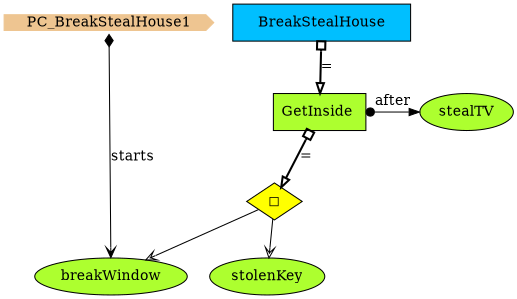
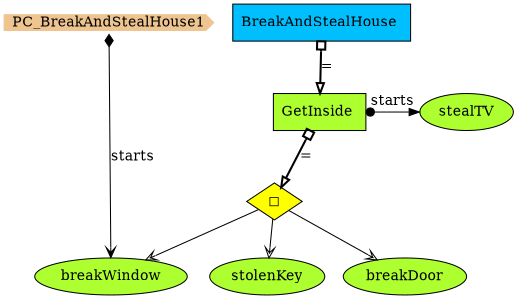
(109, 23) -> (109, 23)
(322, 23) -> (322, 23)
(393, 101) -> (393, 101)
none -> (405, 276)
